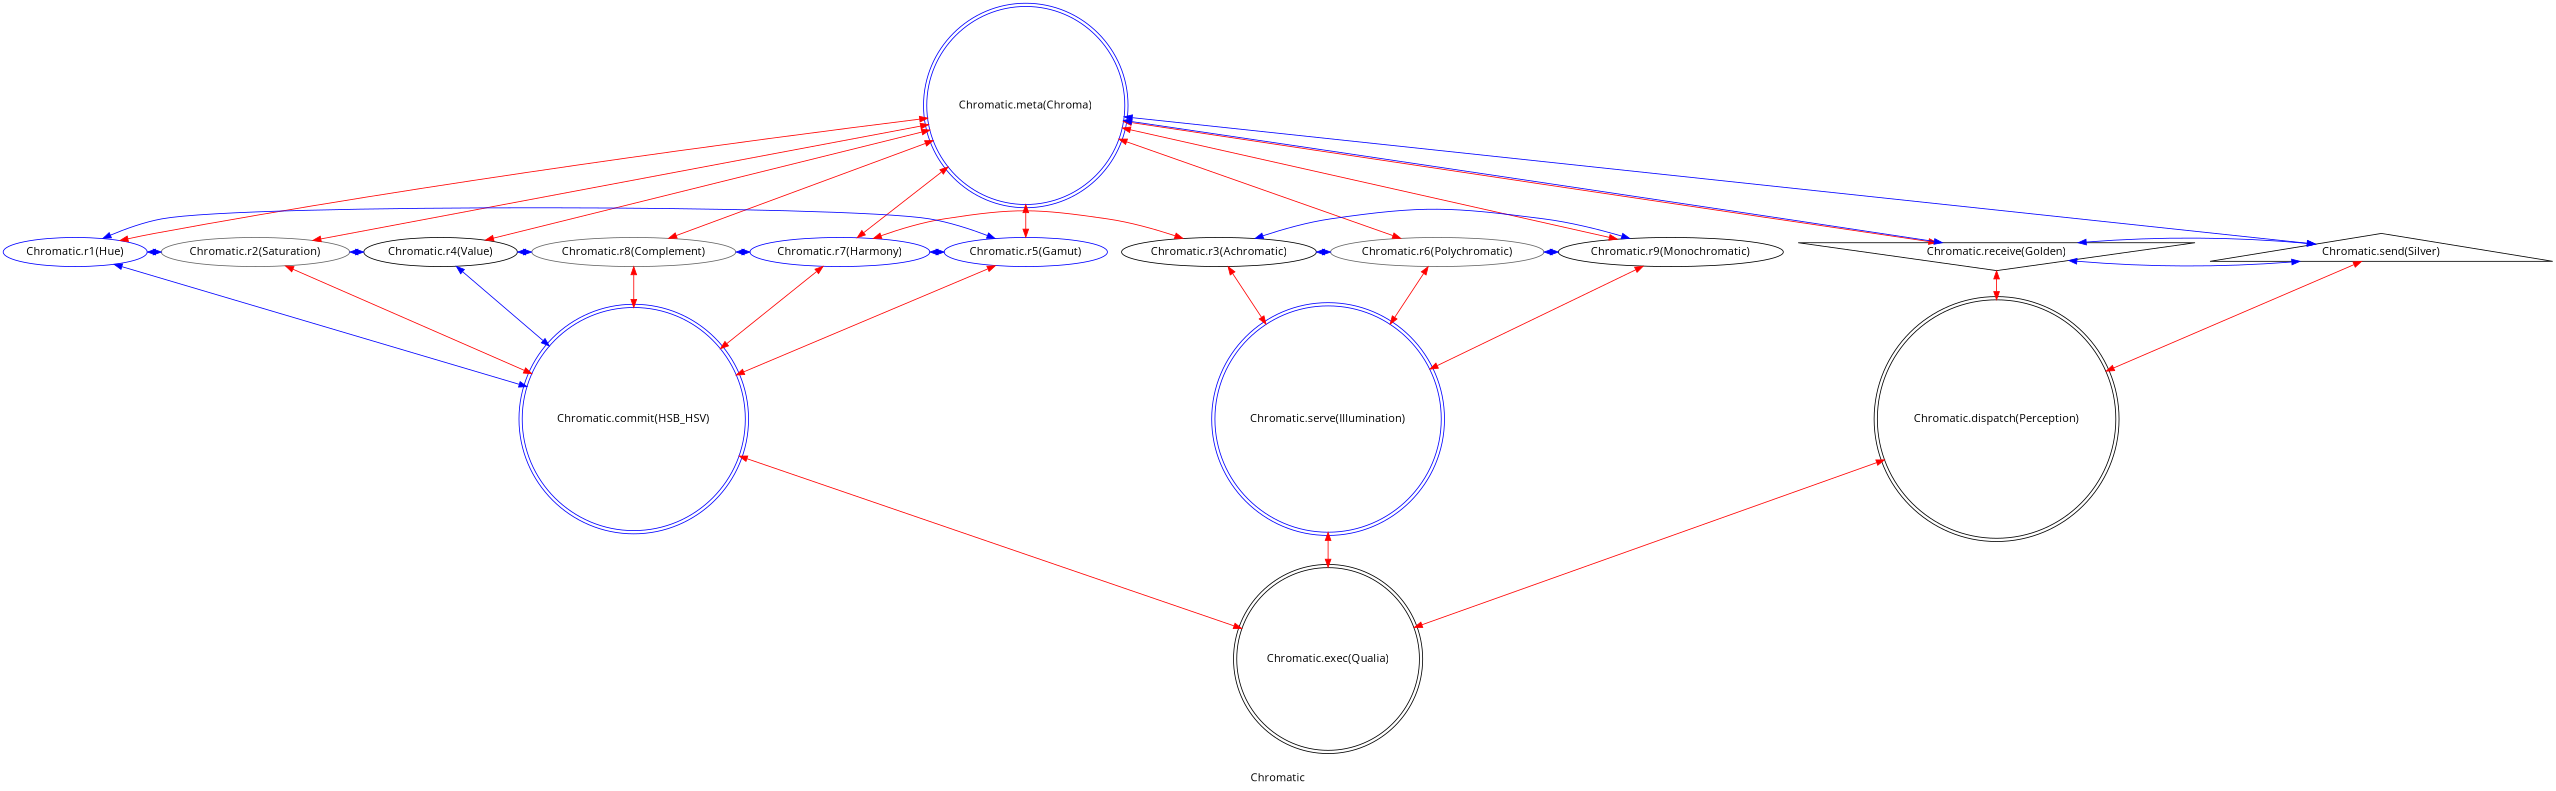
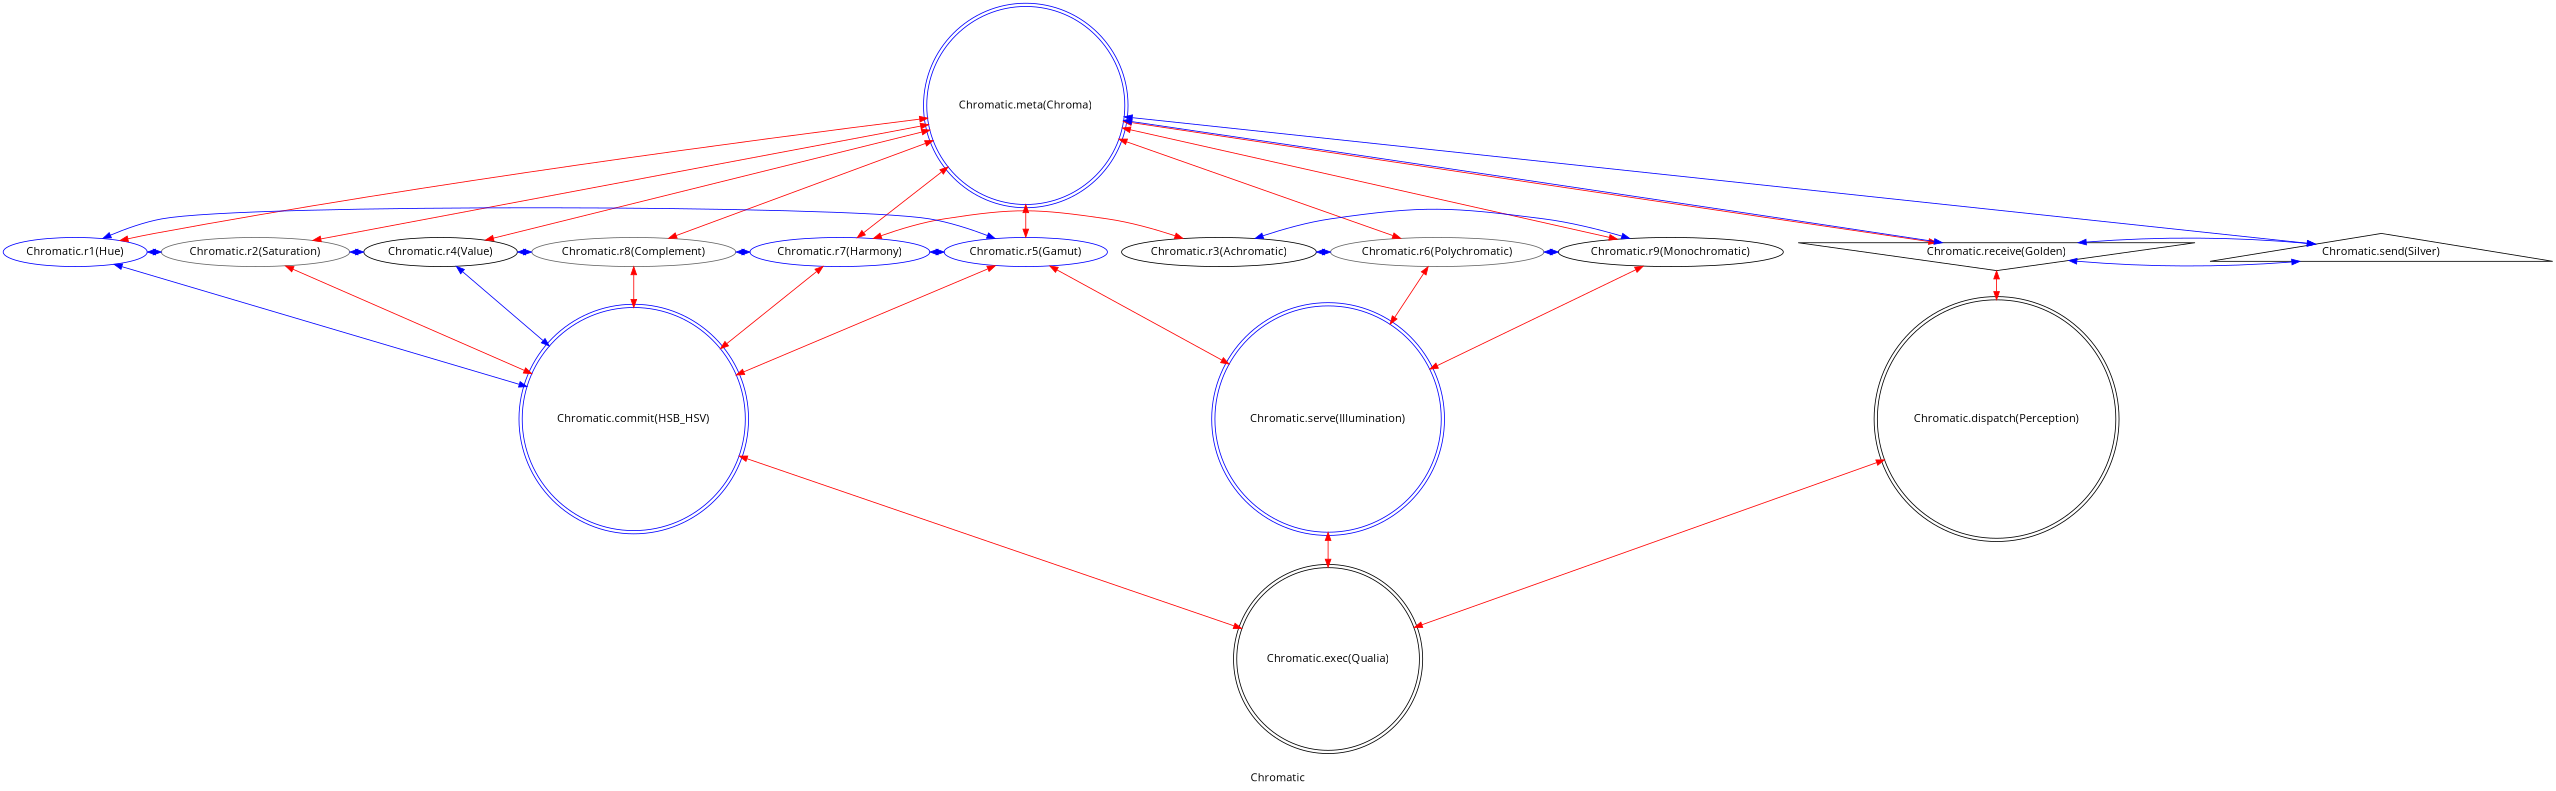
(1247, 295) -> (1139, 315)
(2234, 316) -> none
